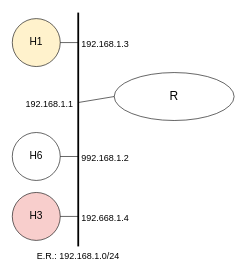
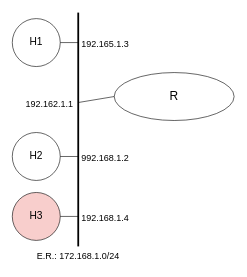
(36, 42) -> (36, 42)
(105, 42) -> (105, 42)
(50, 102) -> (50, 102)
(36, 156) -> (36, 156)
(105, 216) -> (105, 216)
(78, 255) -> (78, 255)
